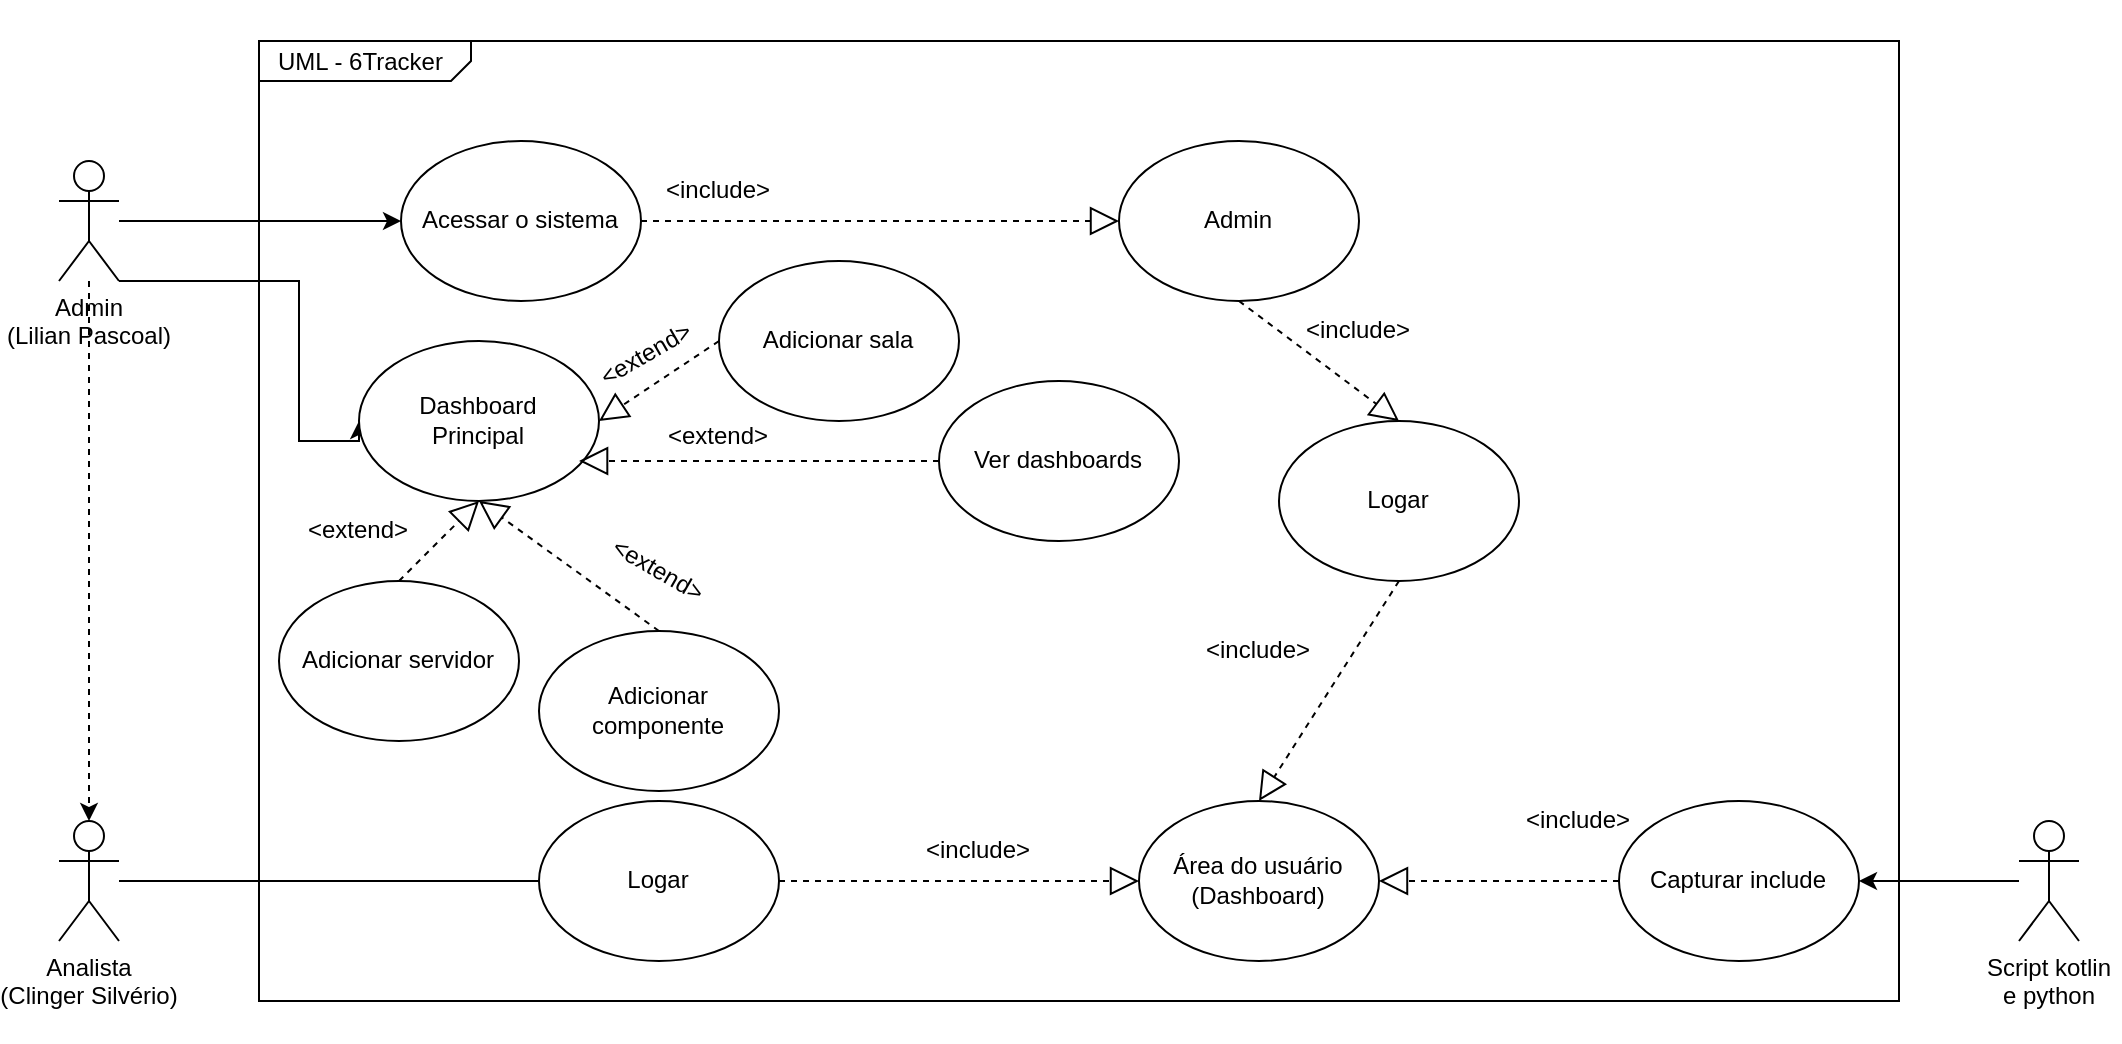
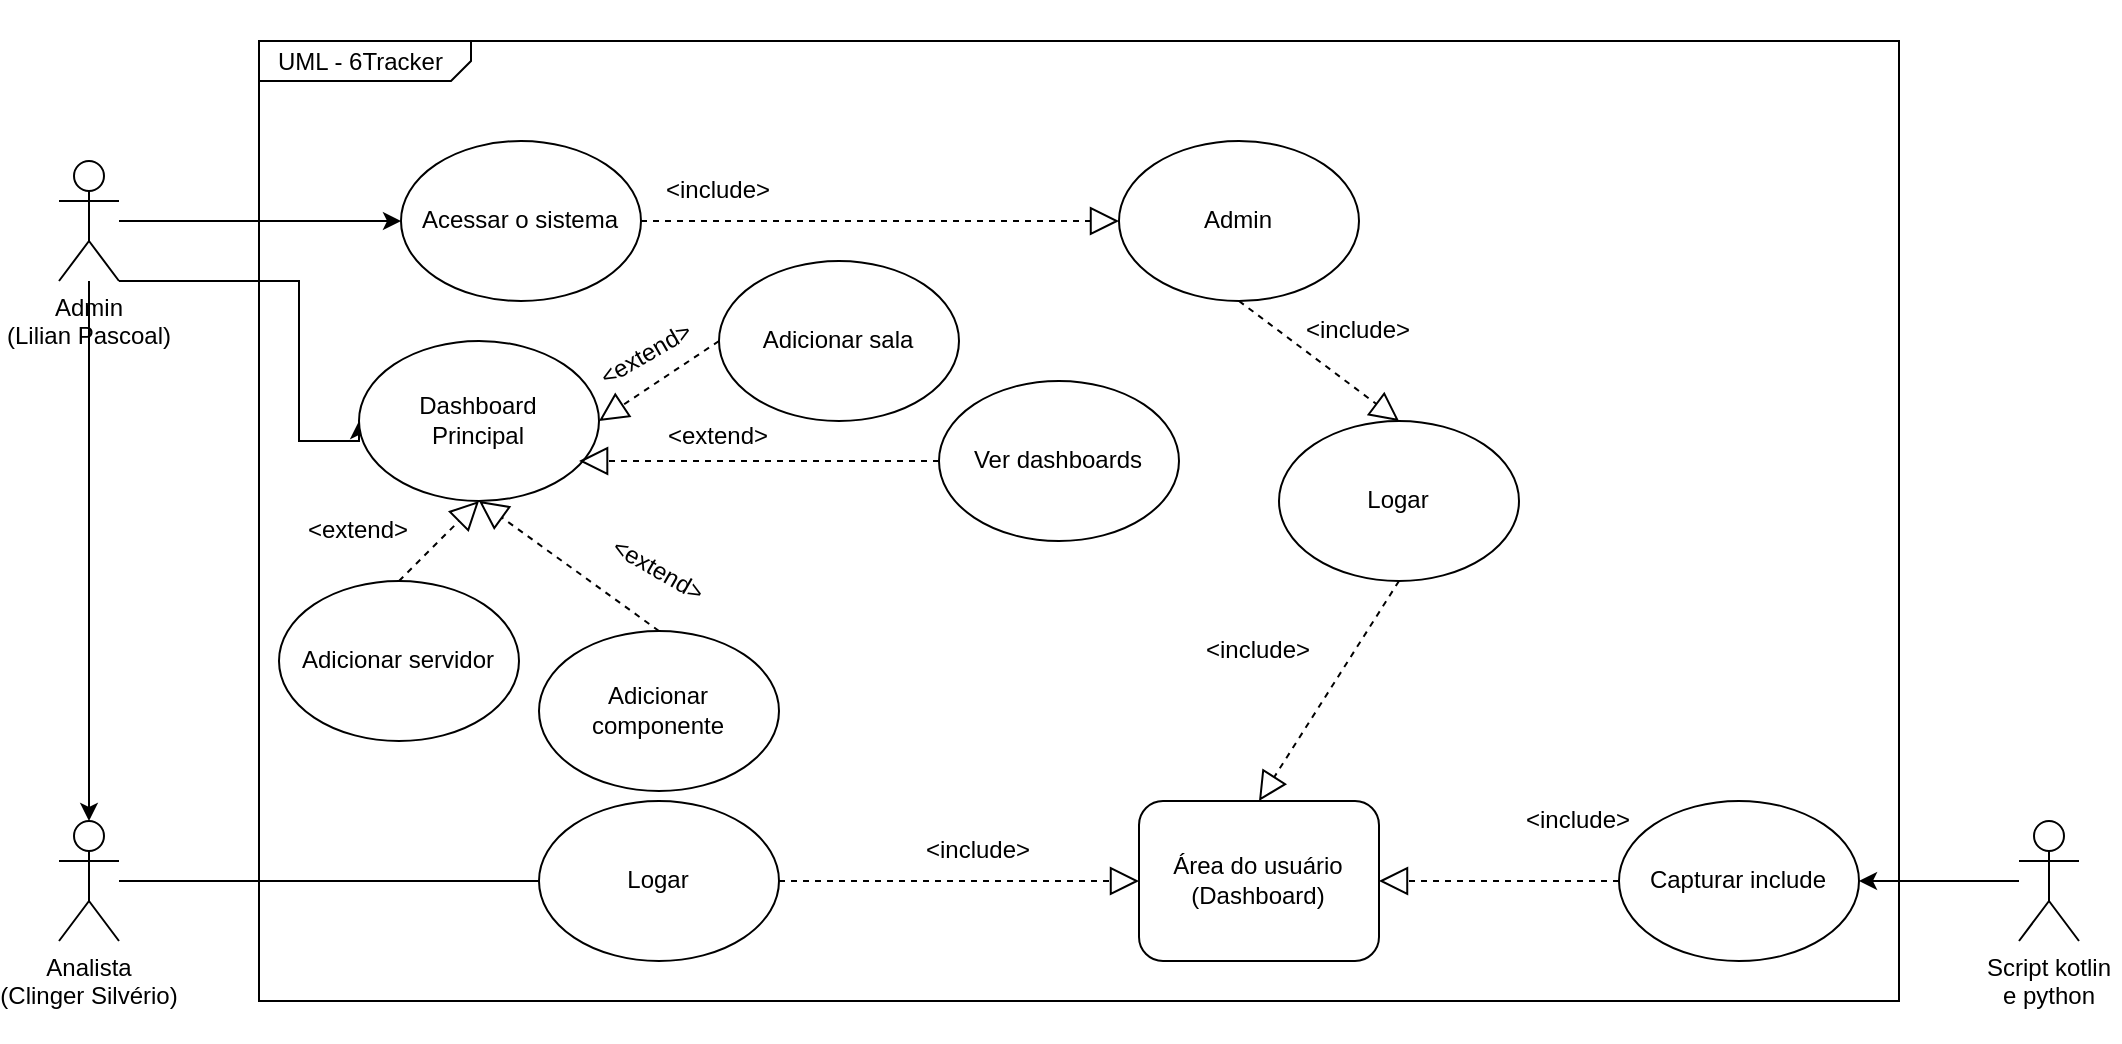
(89, 546) -> (89, 546)
(1259, 881) -> (1259, 881)
